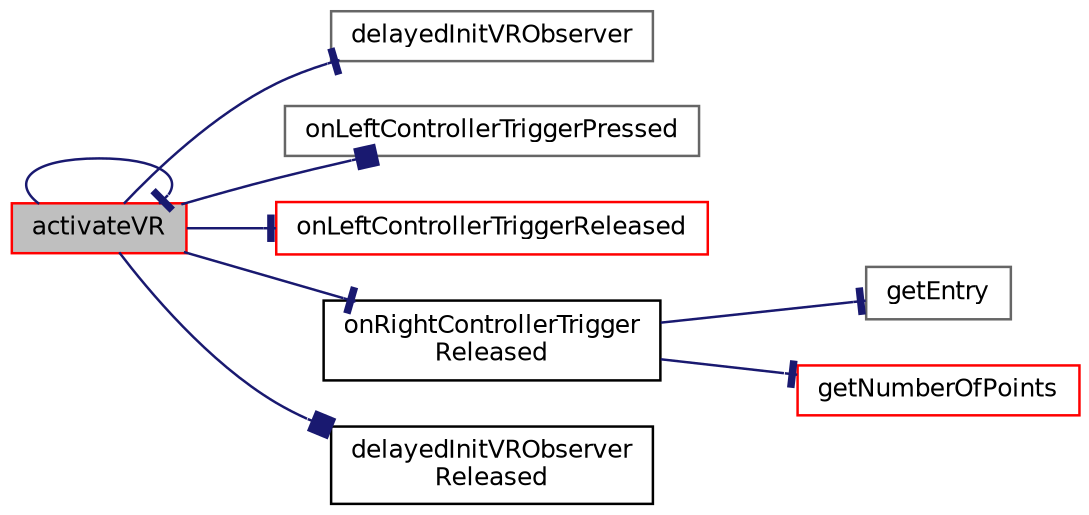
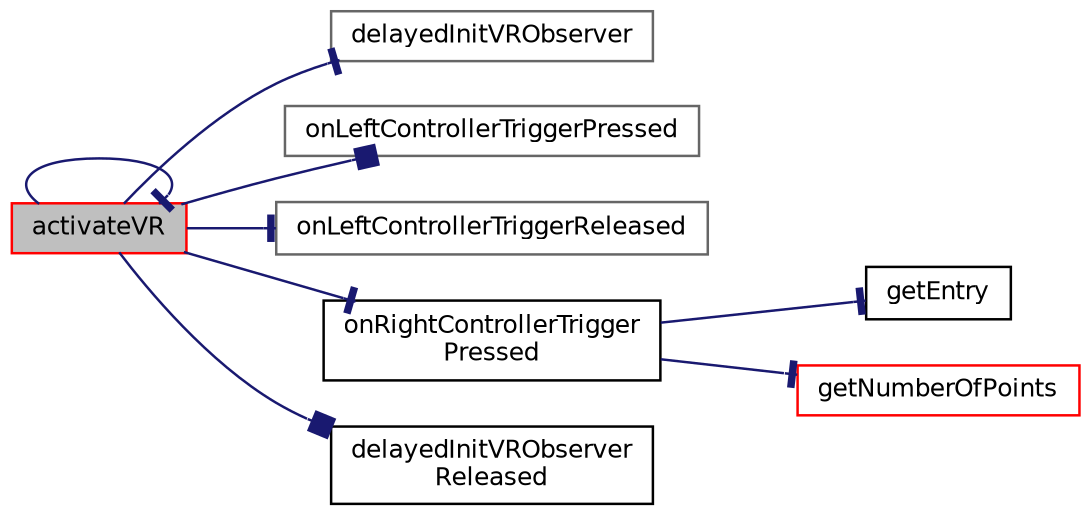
(492, 228) -> (492, 228)
(939, 293) -> (939, 293)
(492, 340) -> (492, 340)
